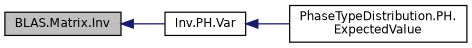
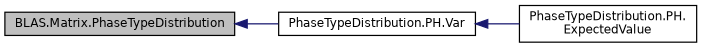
(63, 24) -> (120, 24)
(205, 24) -> (377, 24)
